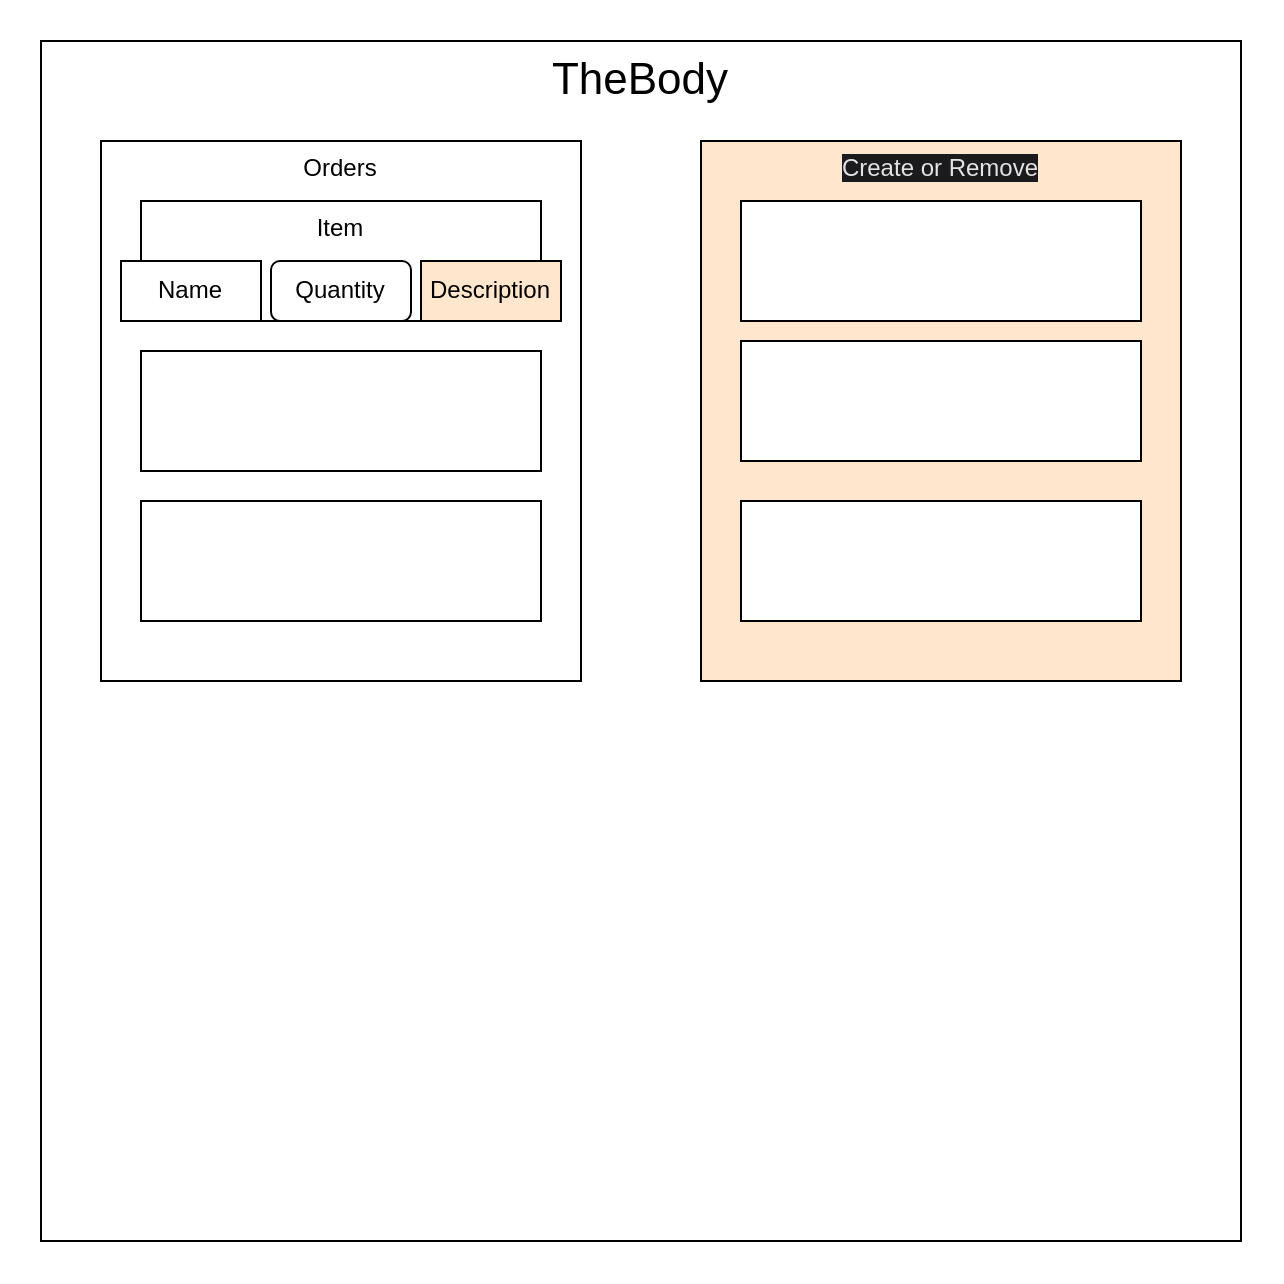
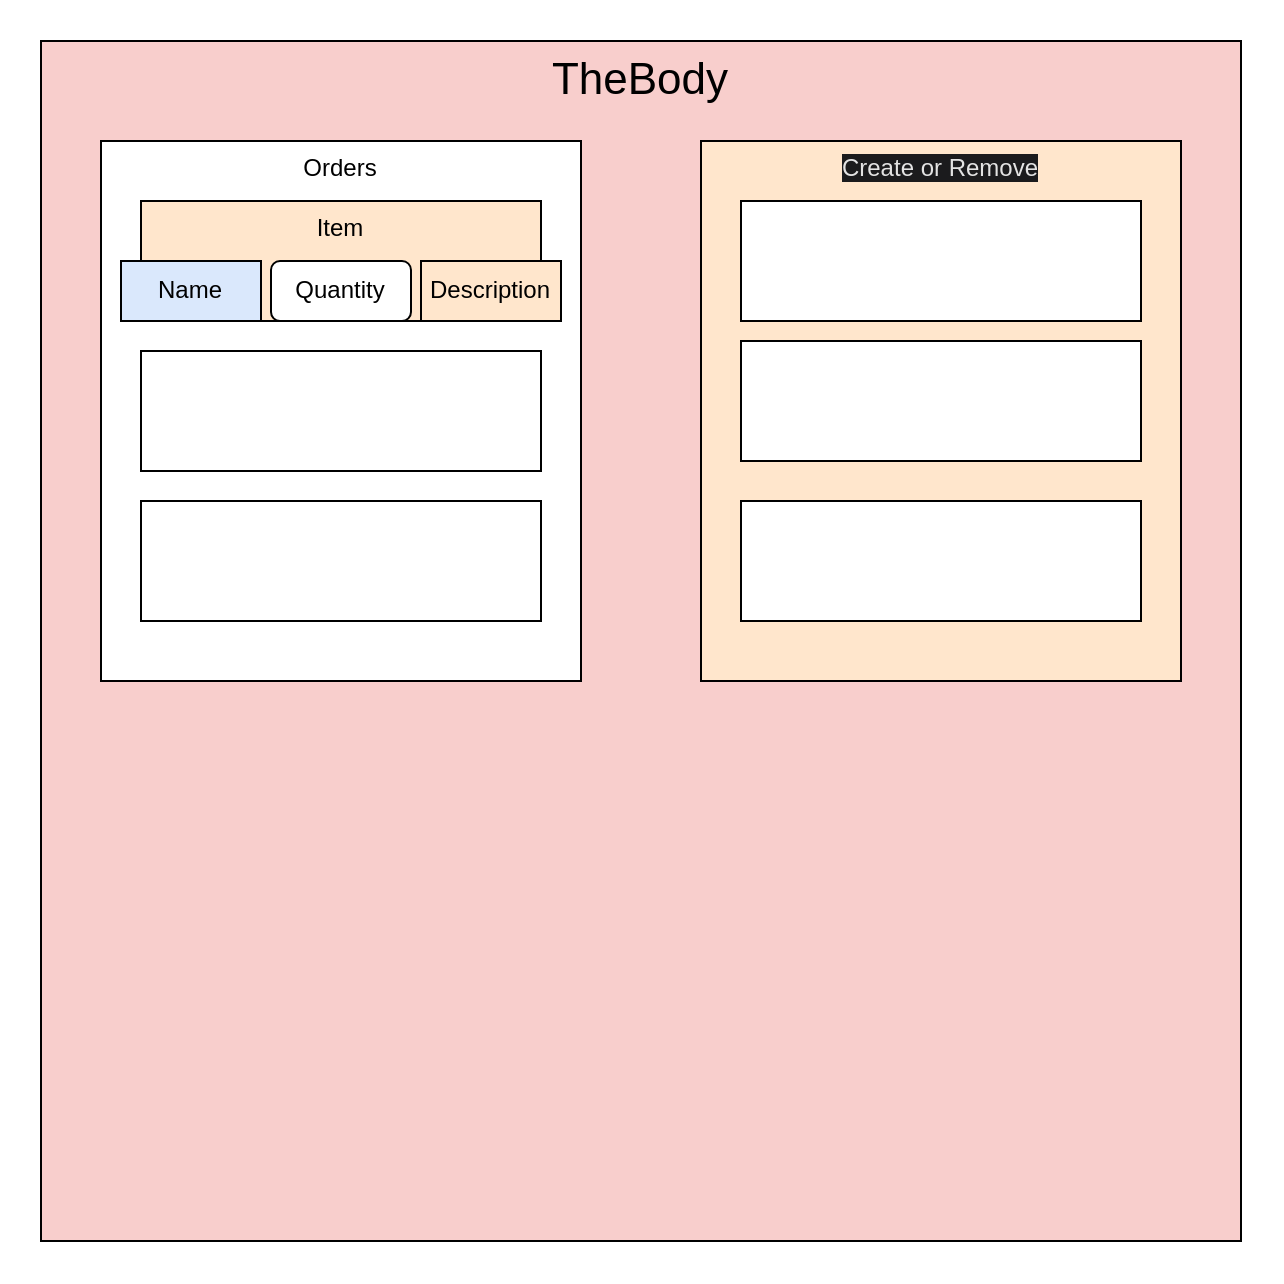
(341, 229) -> (341, 229)
(191, 291) -> (191, 291)
(641, 641) -> (641, 641)
